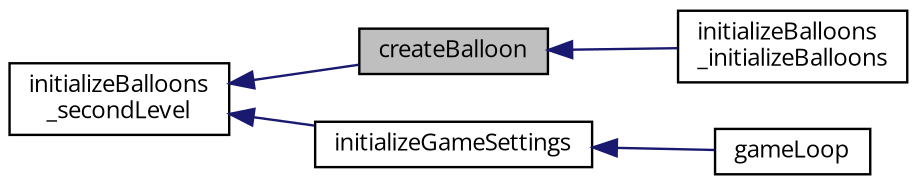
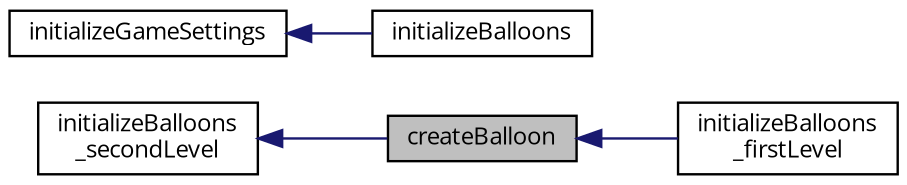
(793, 47) -> (788, 138)
(284, 121) -> none
(793, 152) -> (482, 33)
